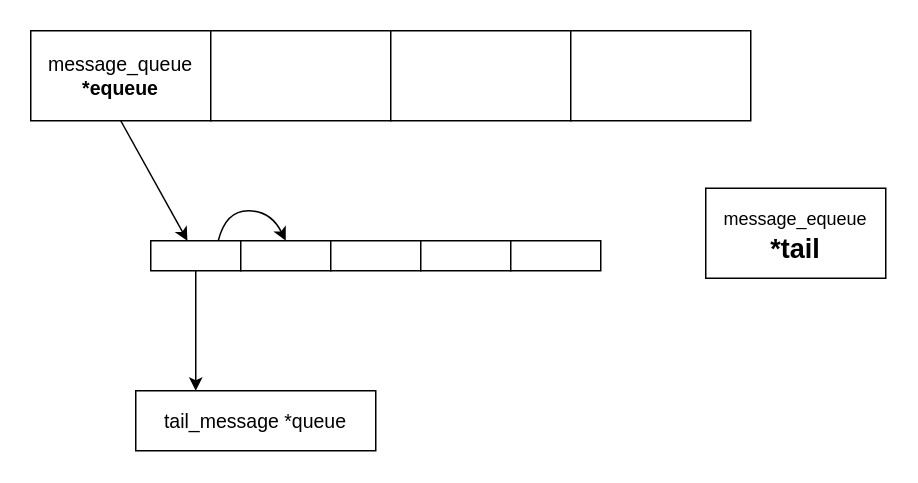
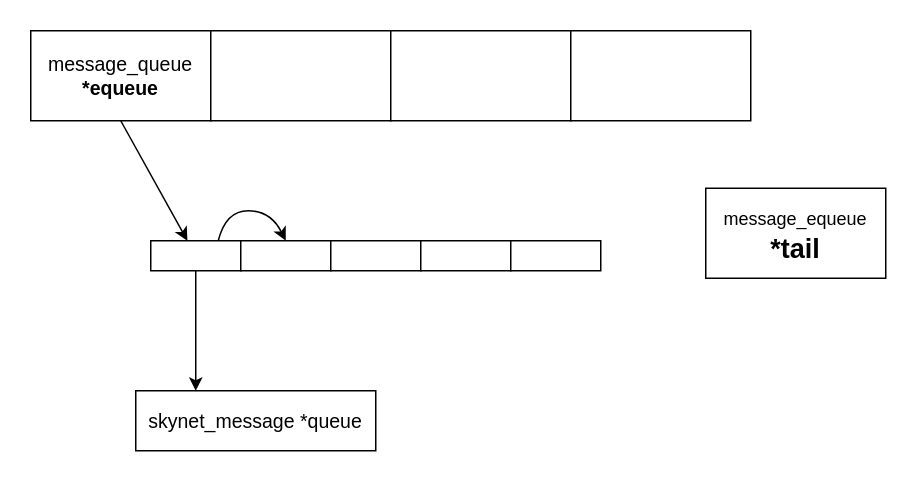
(256, 421) -> (256, 421)
